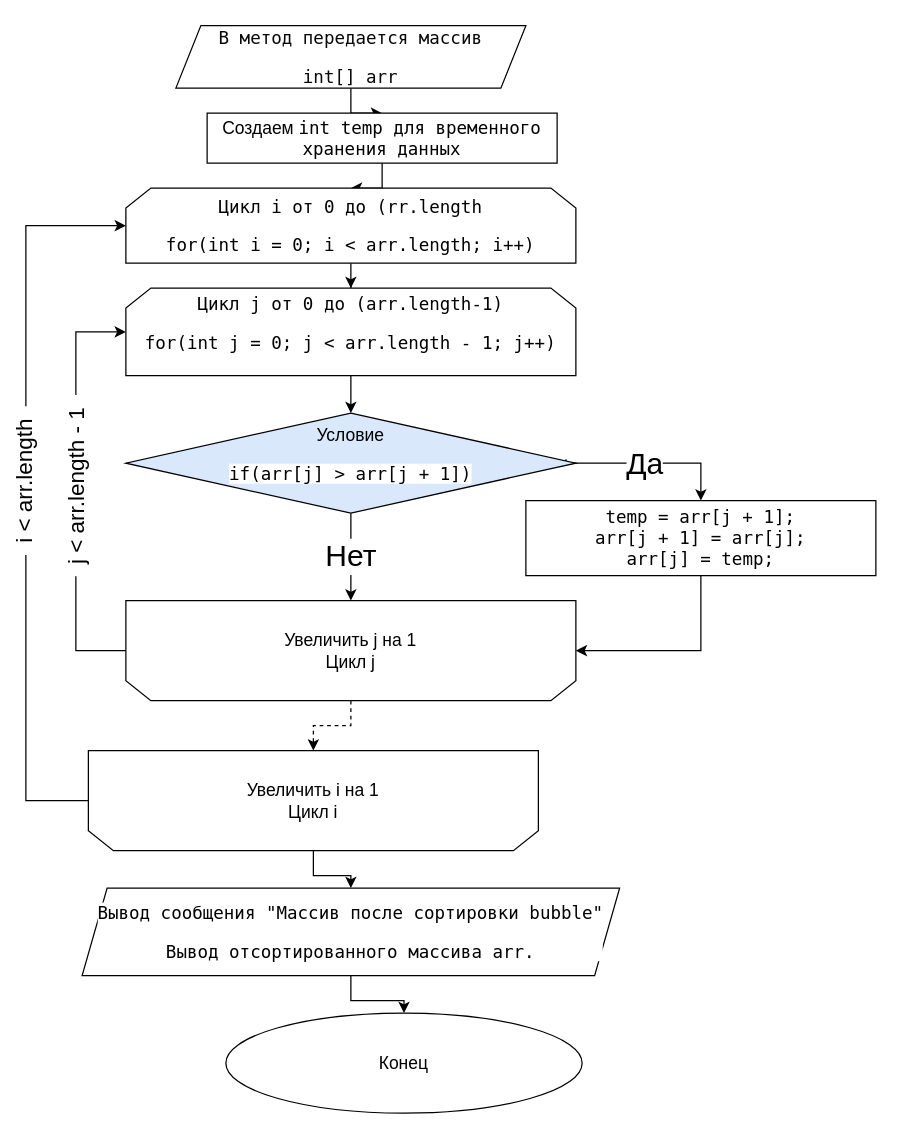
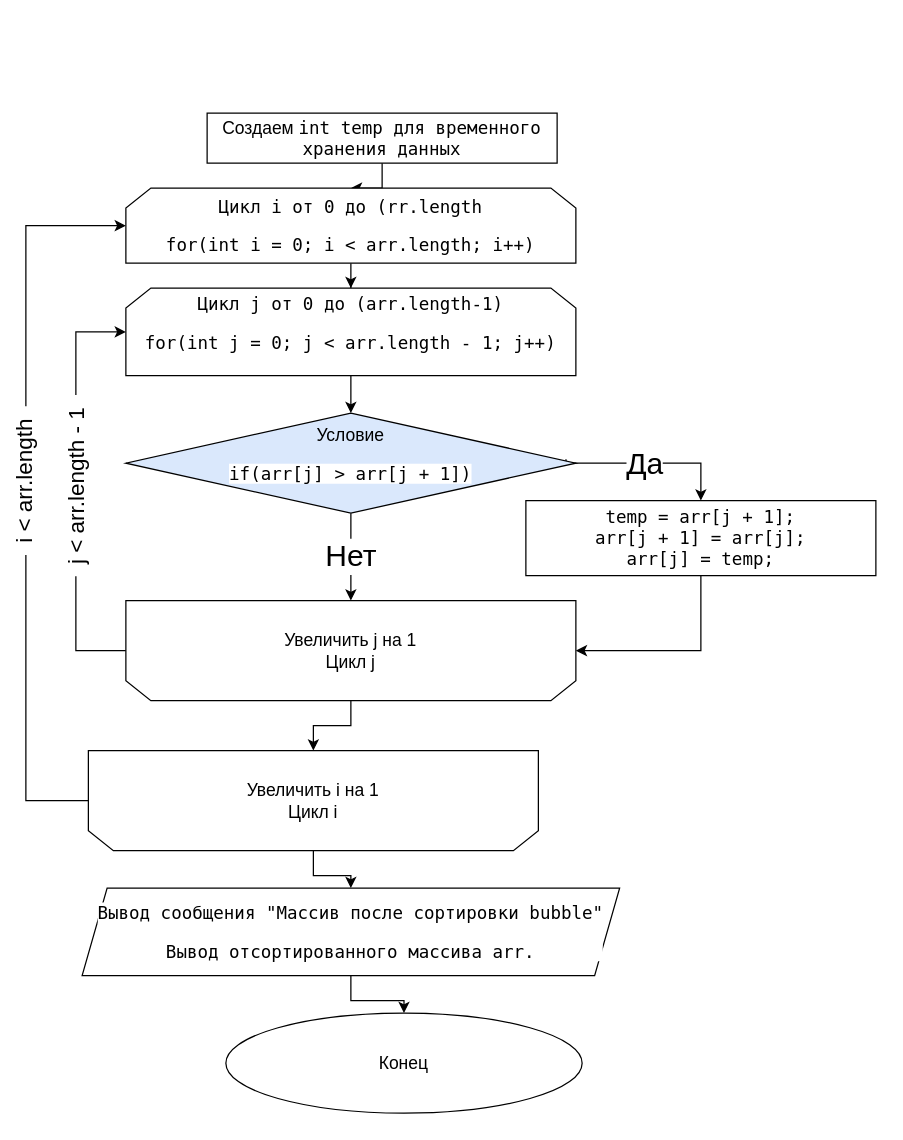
(351, 57) -> none
(351, 101) -> none
(337, 726) -> (337, 726)
